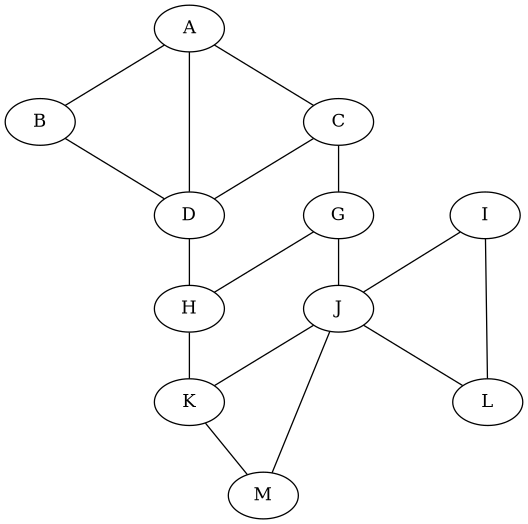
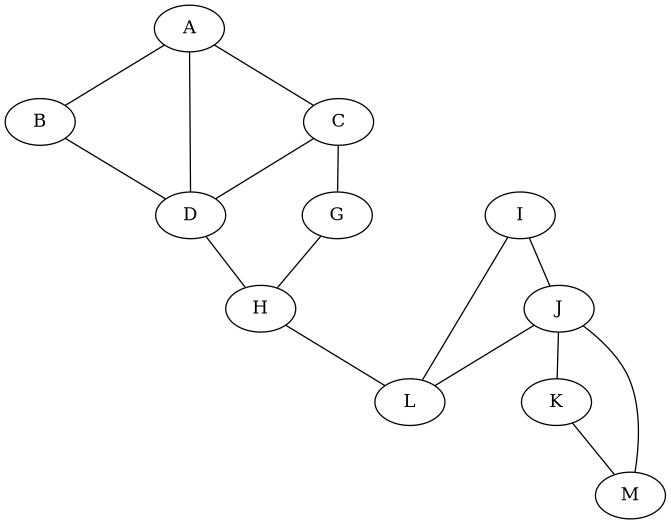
(339, 262) -> none
(189, 356) -> (335, 355)
